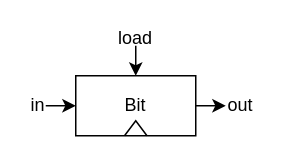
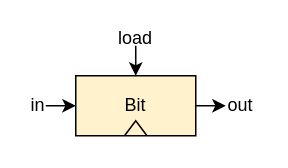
(136, 106) -> (136, 106)
